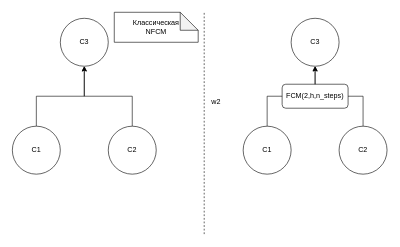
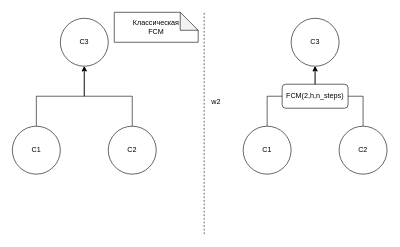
(156, 27) -> (156, 27)
